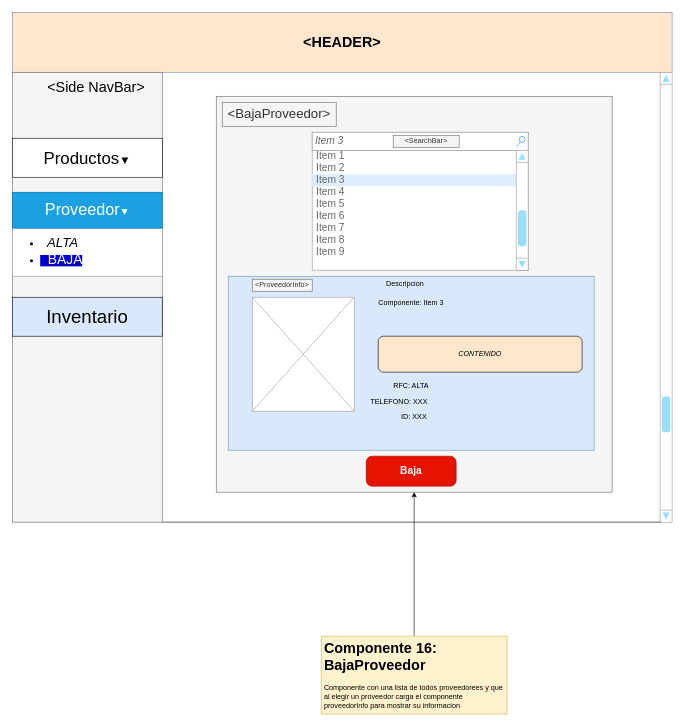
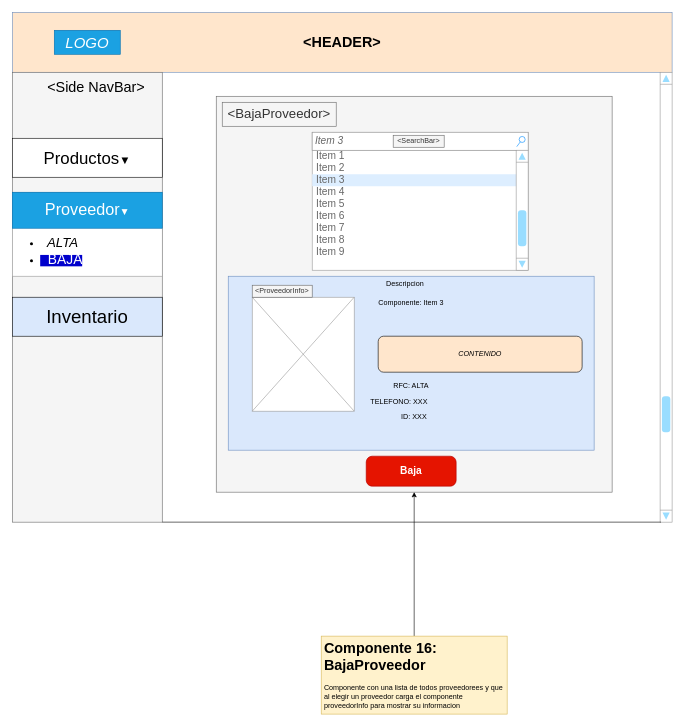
none -> (87, 42)
(426, 141) -> (419, 141)
(282, 285) -> (282, 291)
